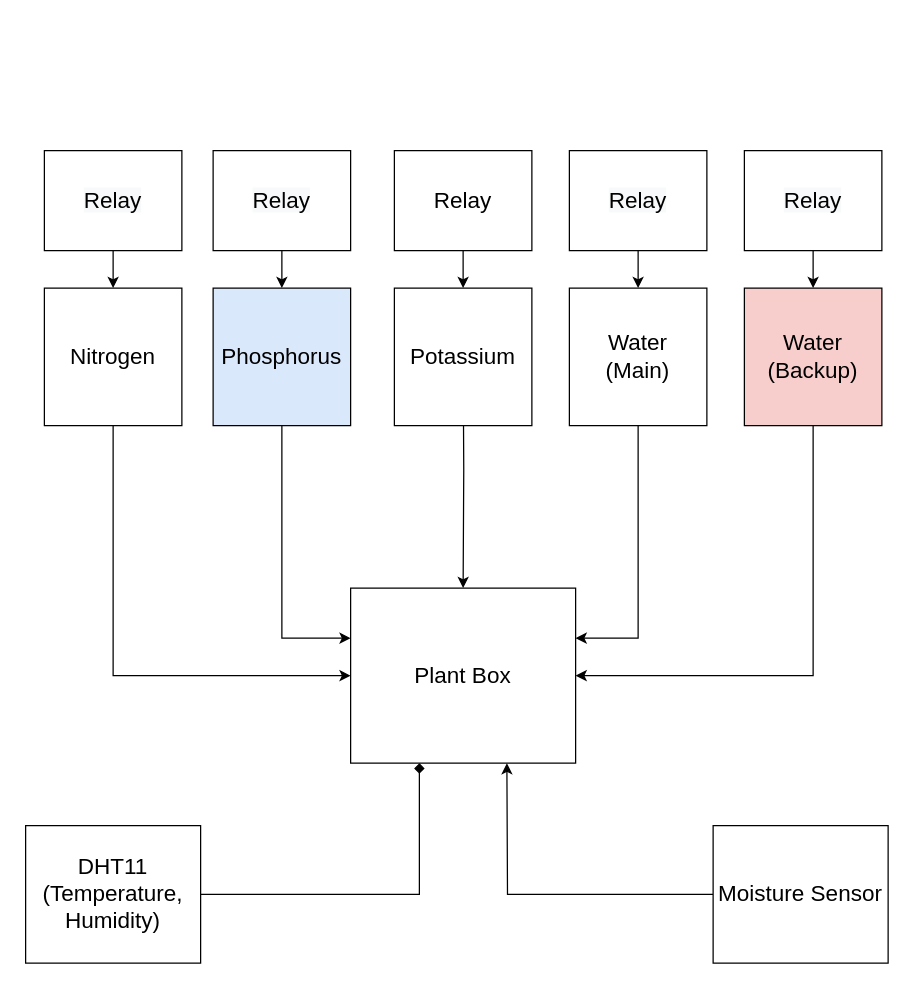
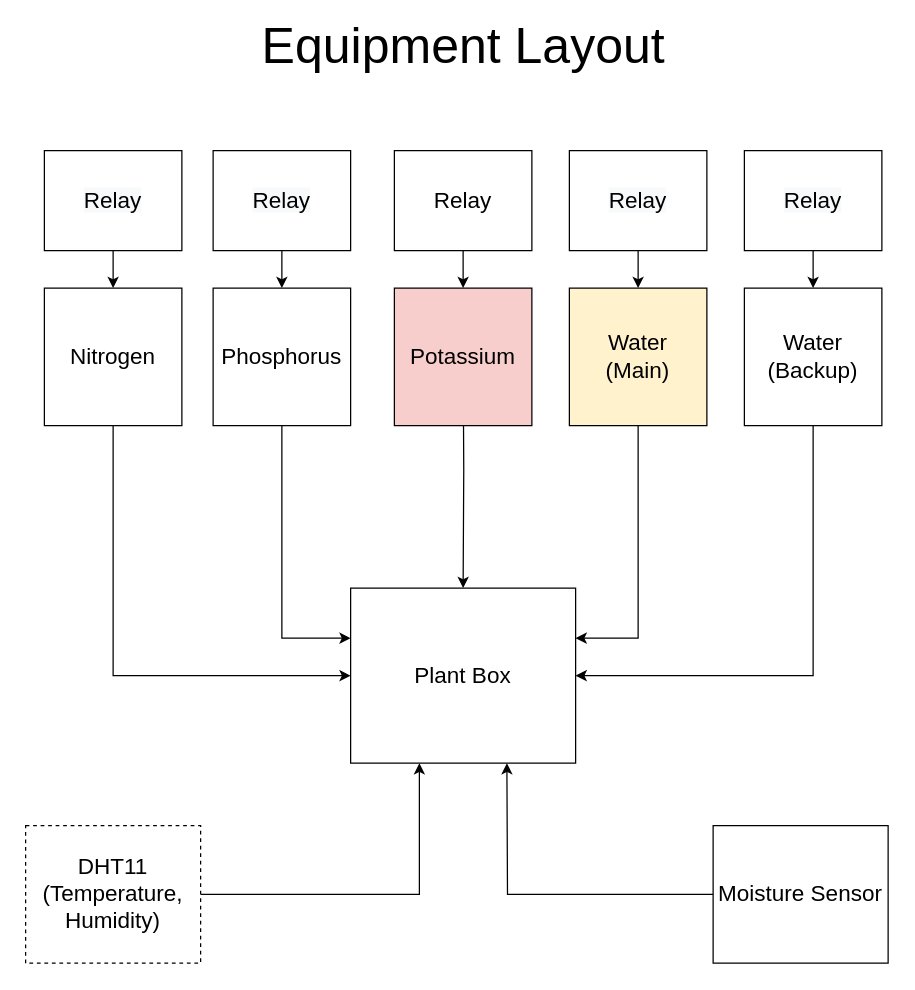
none -> (463, 44)
(282, 357) -> (282, 357)
(463, 357) -> (463, 357)
(638, 357) -> (638, 357)
(813, 357) -> (813, 357)
(419, 774) -> (419, 773)
(113, 894) -> (113, 894)
